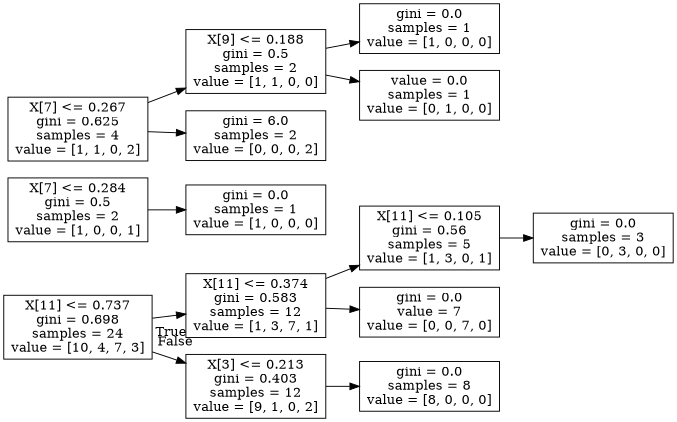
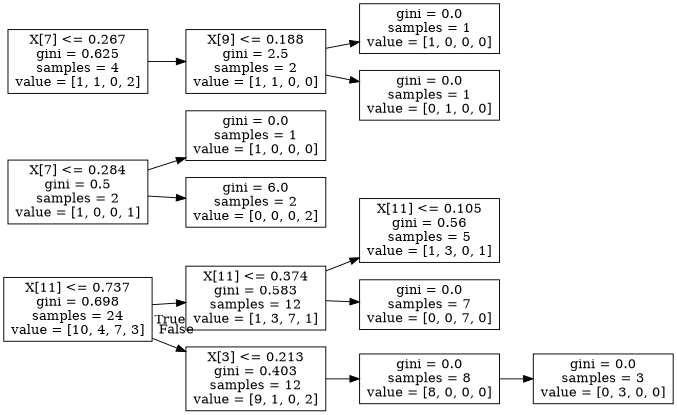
(256, 61) -> (256, 61)
(430, 95) -> (430, 95)
(162, 132) -> (162, 197)
(512, 238) -> (512, 379)
(430, 312) -> (430, 305)
